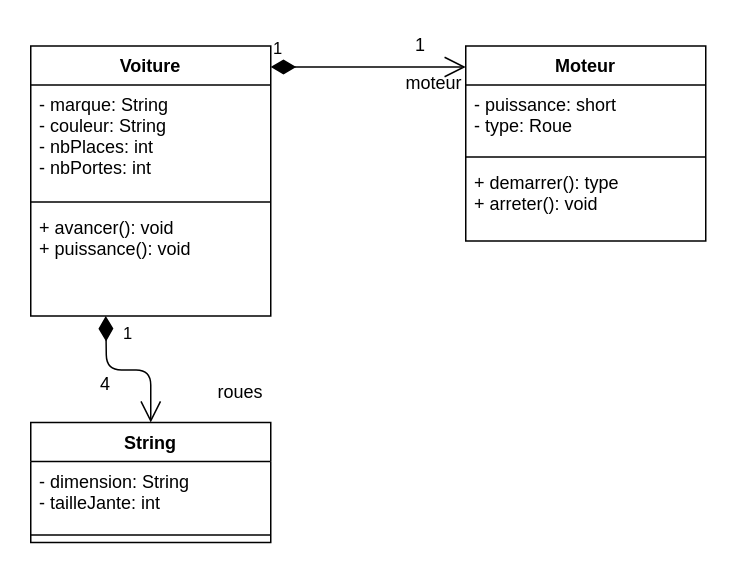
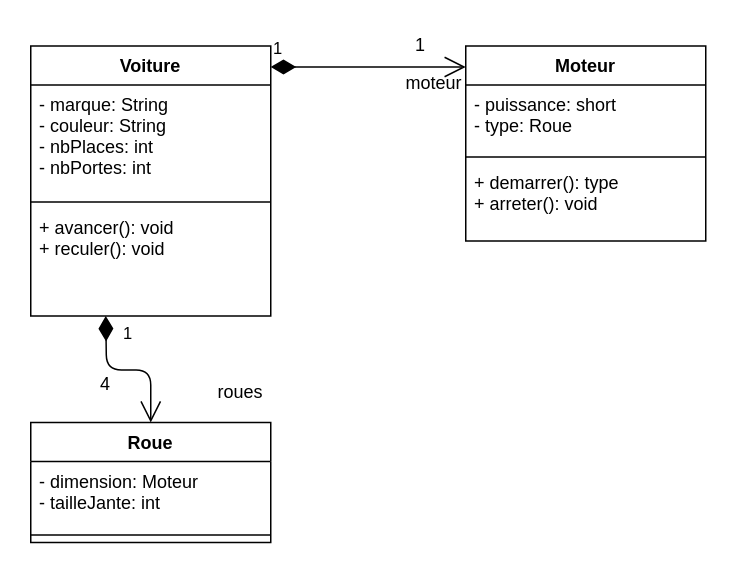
(115, 228) -> (115, 228)
(150, 443) -> (150, 443)
(121, 482) -> (123, 482)
